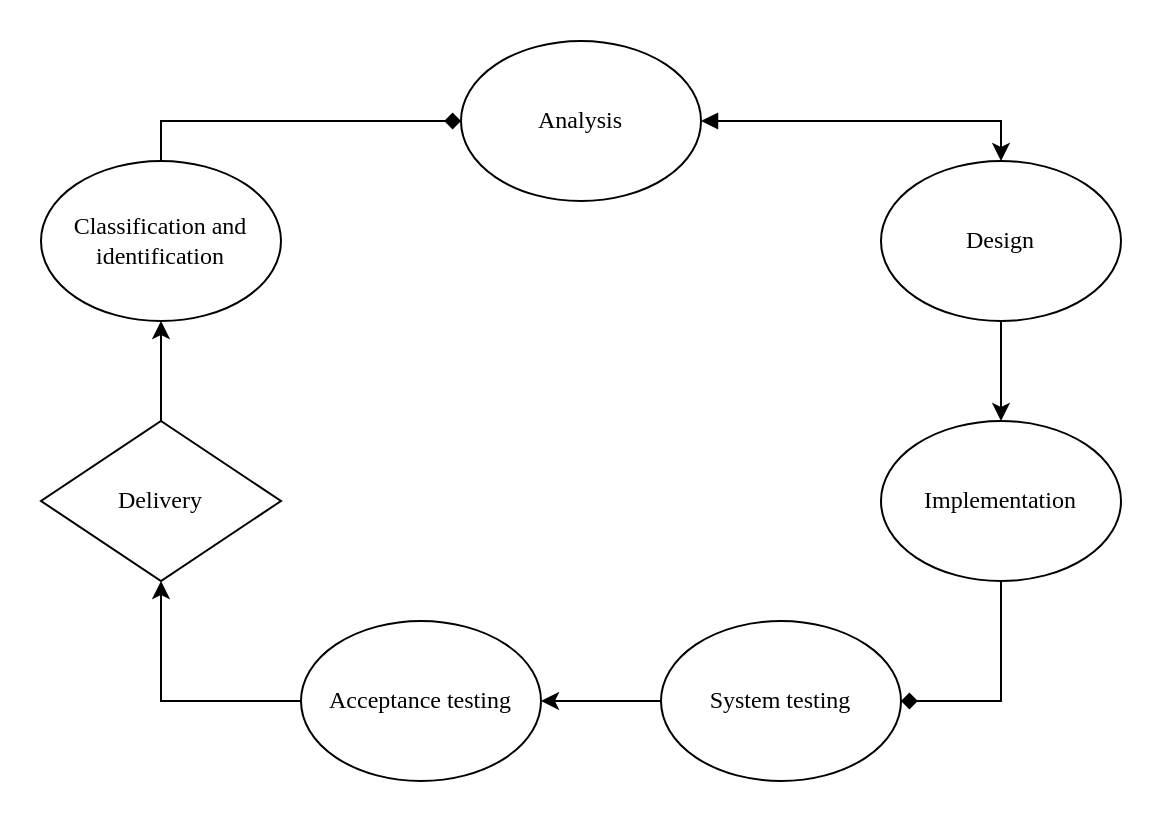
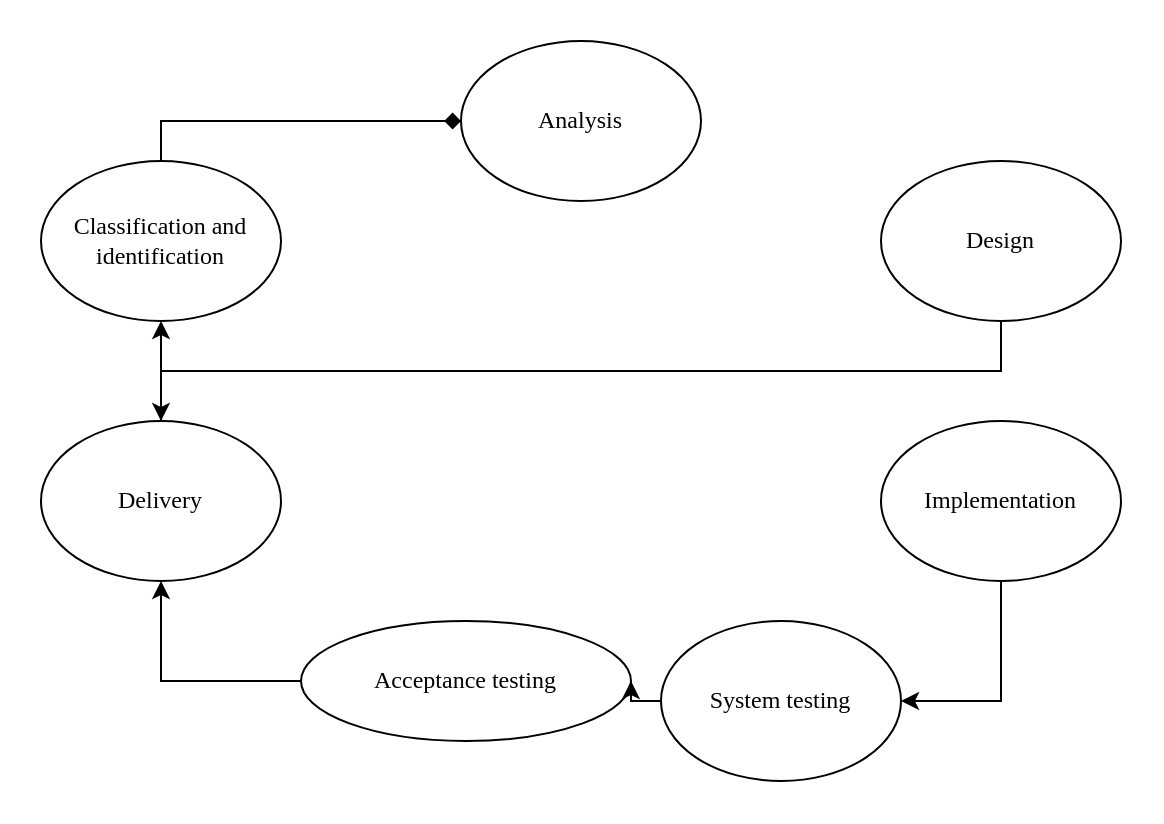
(873, 121) -> none
(1001, 388) -> (584, 371)
(161, 501) -> (161, 501)
(421, 701) -> (466, 681)
(917, 701) -> (916, 701)
